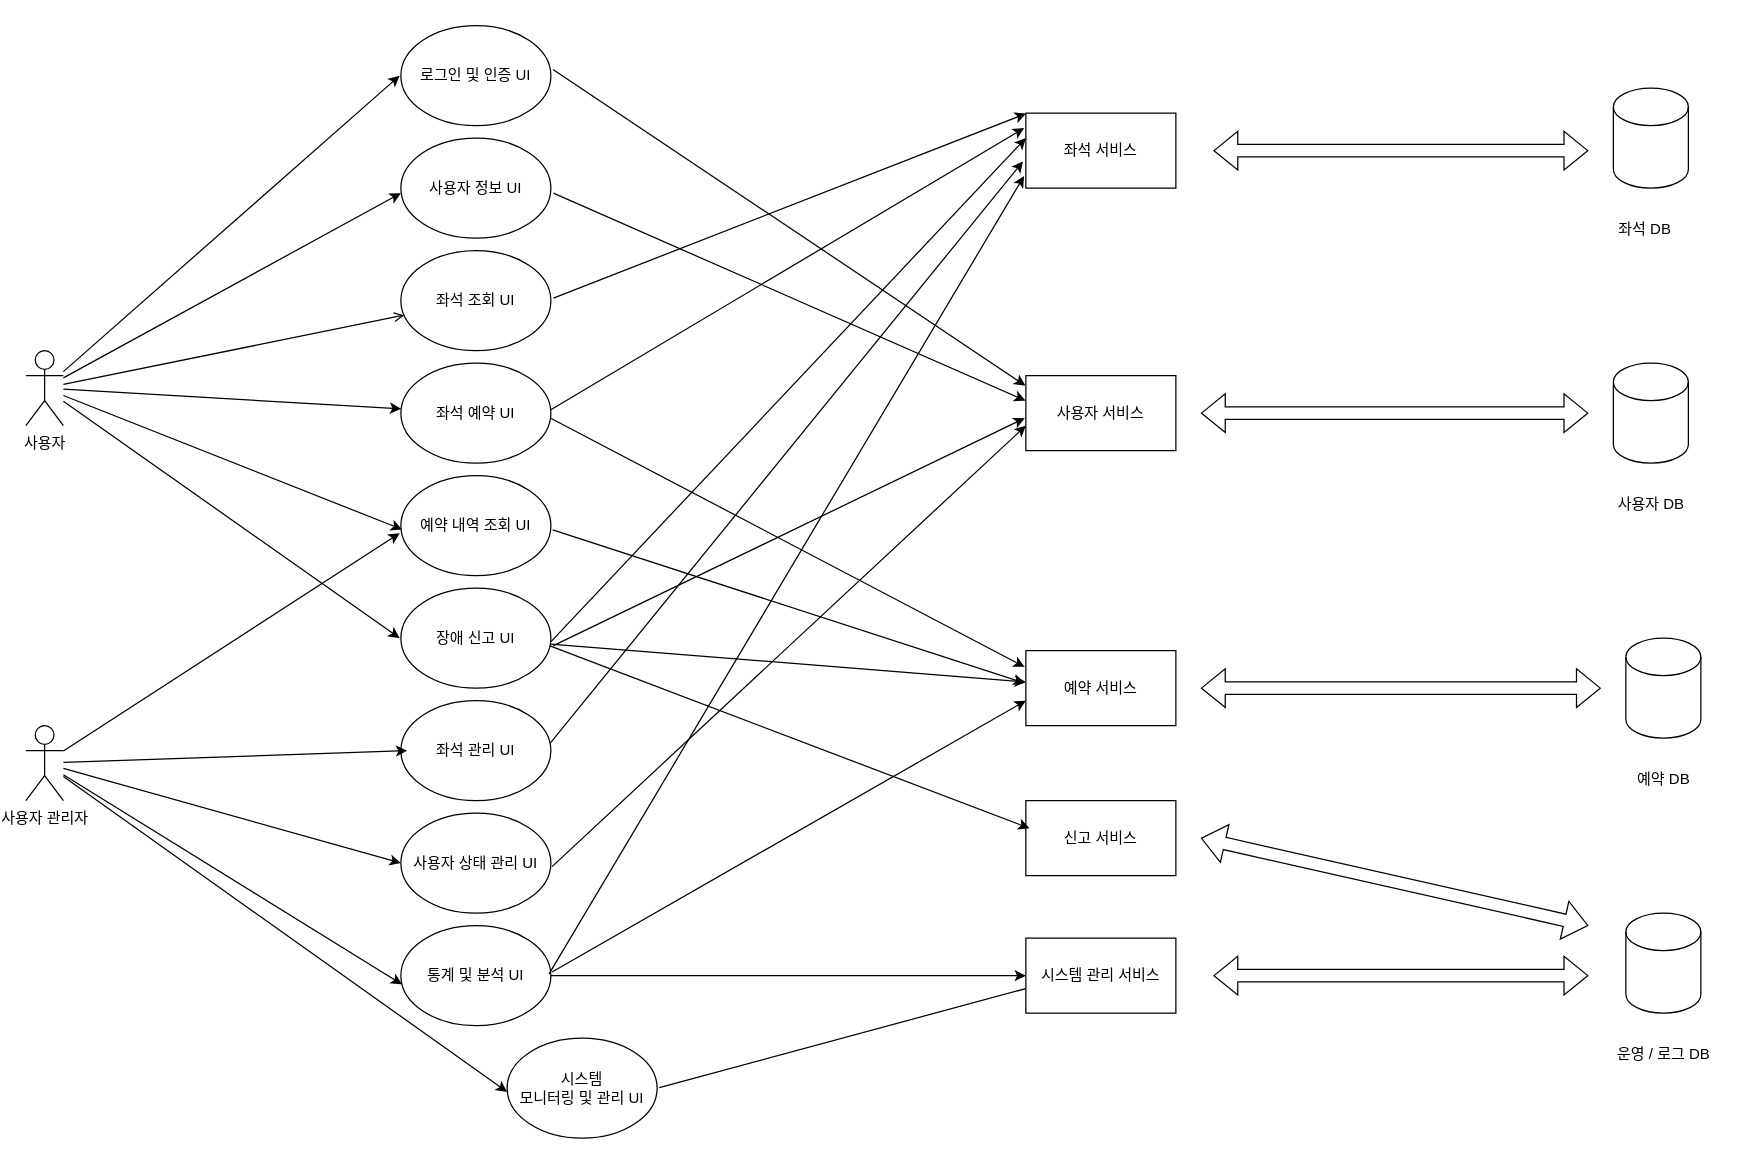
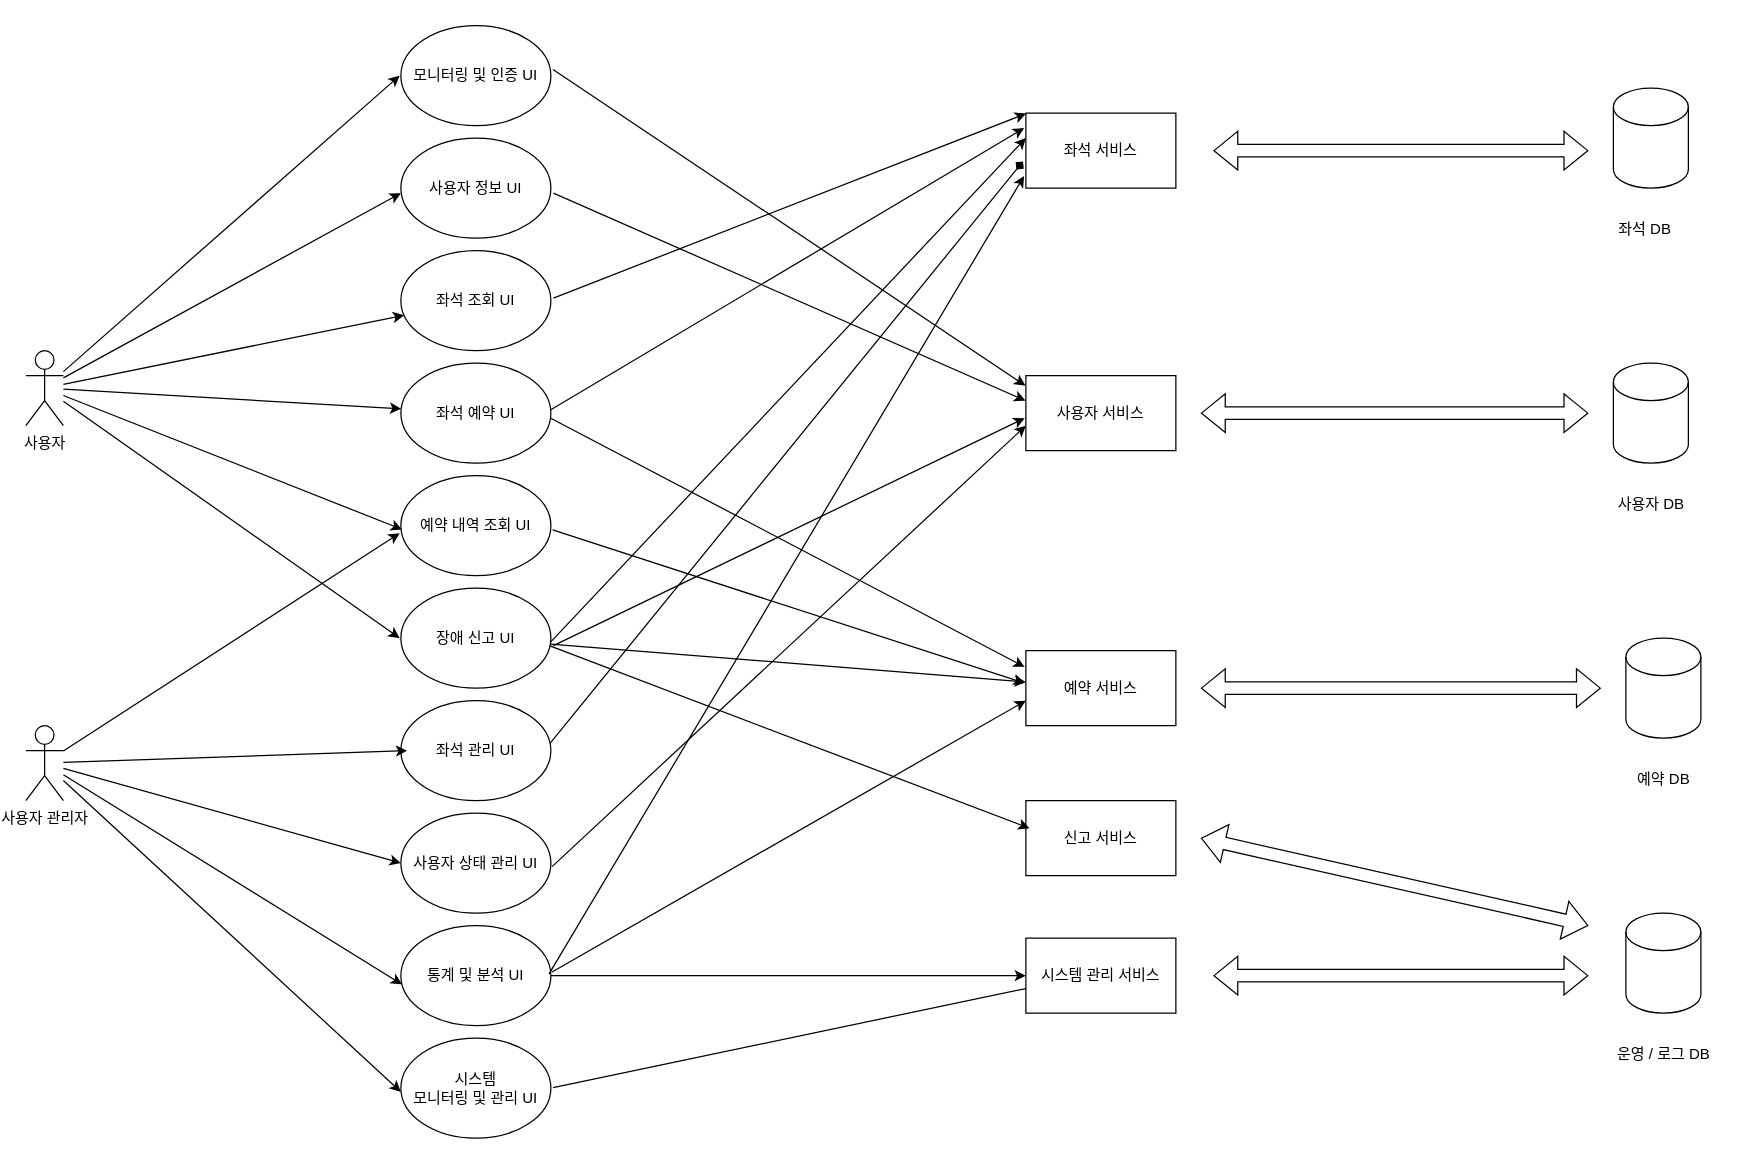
(476, 76) -> (476, 76)
(1016, 169) -> (1016, 170)
(396, 317) -> (394, 317)
(582, 1088) -> (476, 1088)
